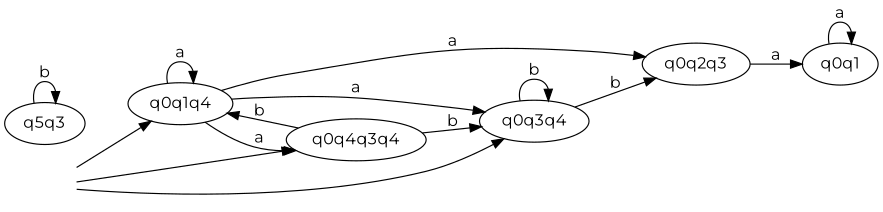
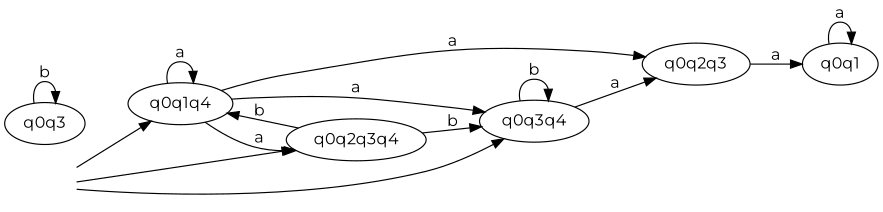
(616, 83) -> (616, 83)
(45, 124) -> (45, 124)
(356, 140) -> (356, 140)
